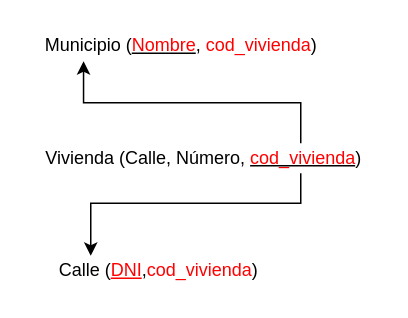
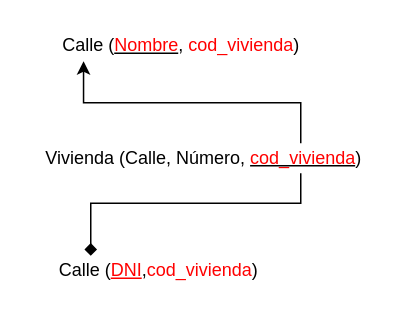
(182, 46) -> (182, 46)
(91, 244) -> (91, 243)
